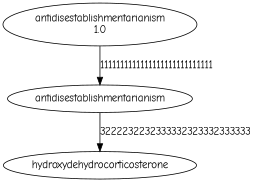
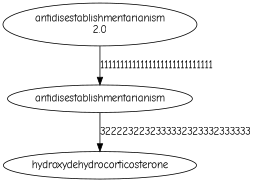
(100, 24) -> (100, 24)
